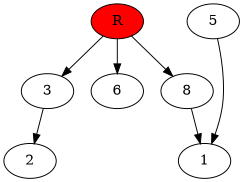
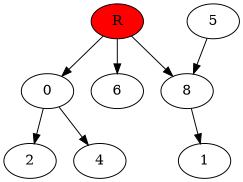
(223, 87) -> (202, 51)
(48, 91) -> (48, 91)
none -> (100, 161)
